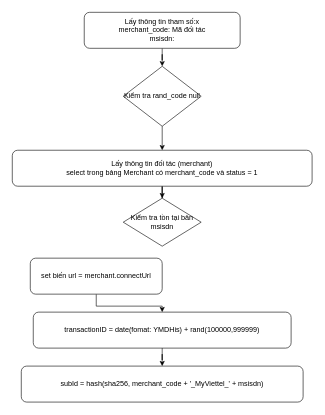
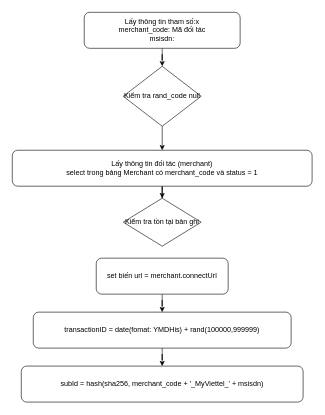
(162, 222) -> (162, 222)
(96, 276) -> (162, 276)
